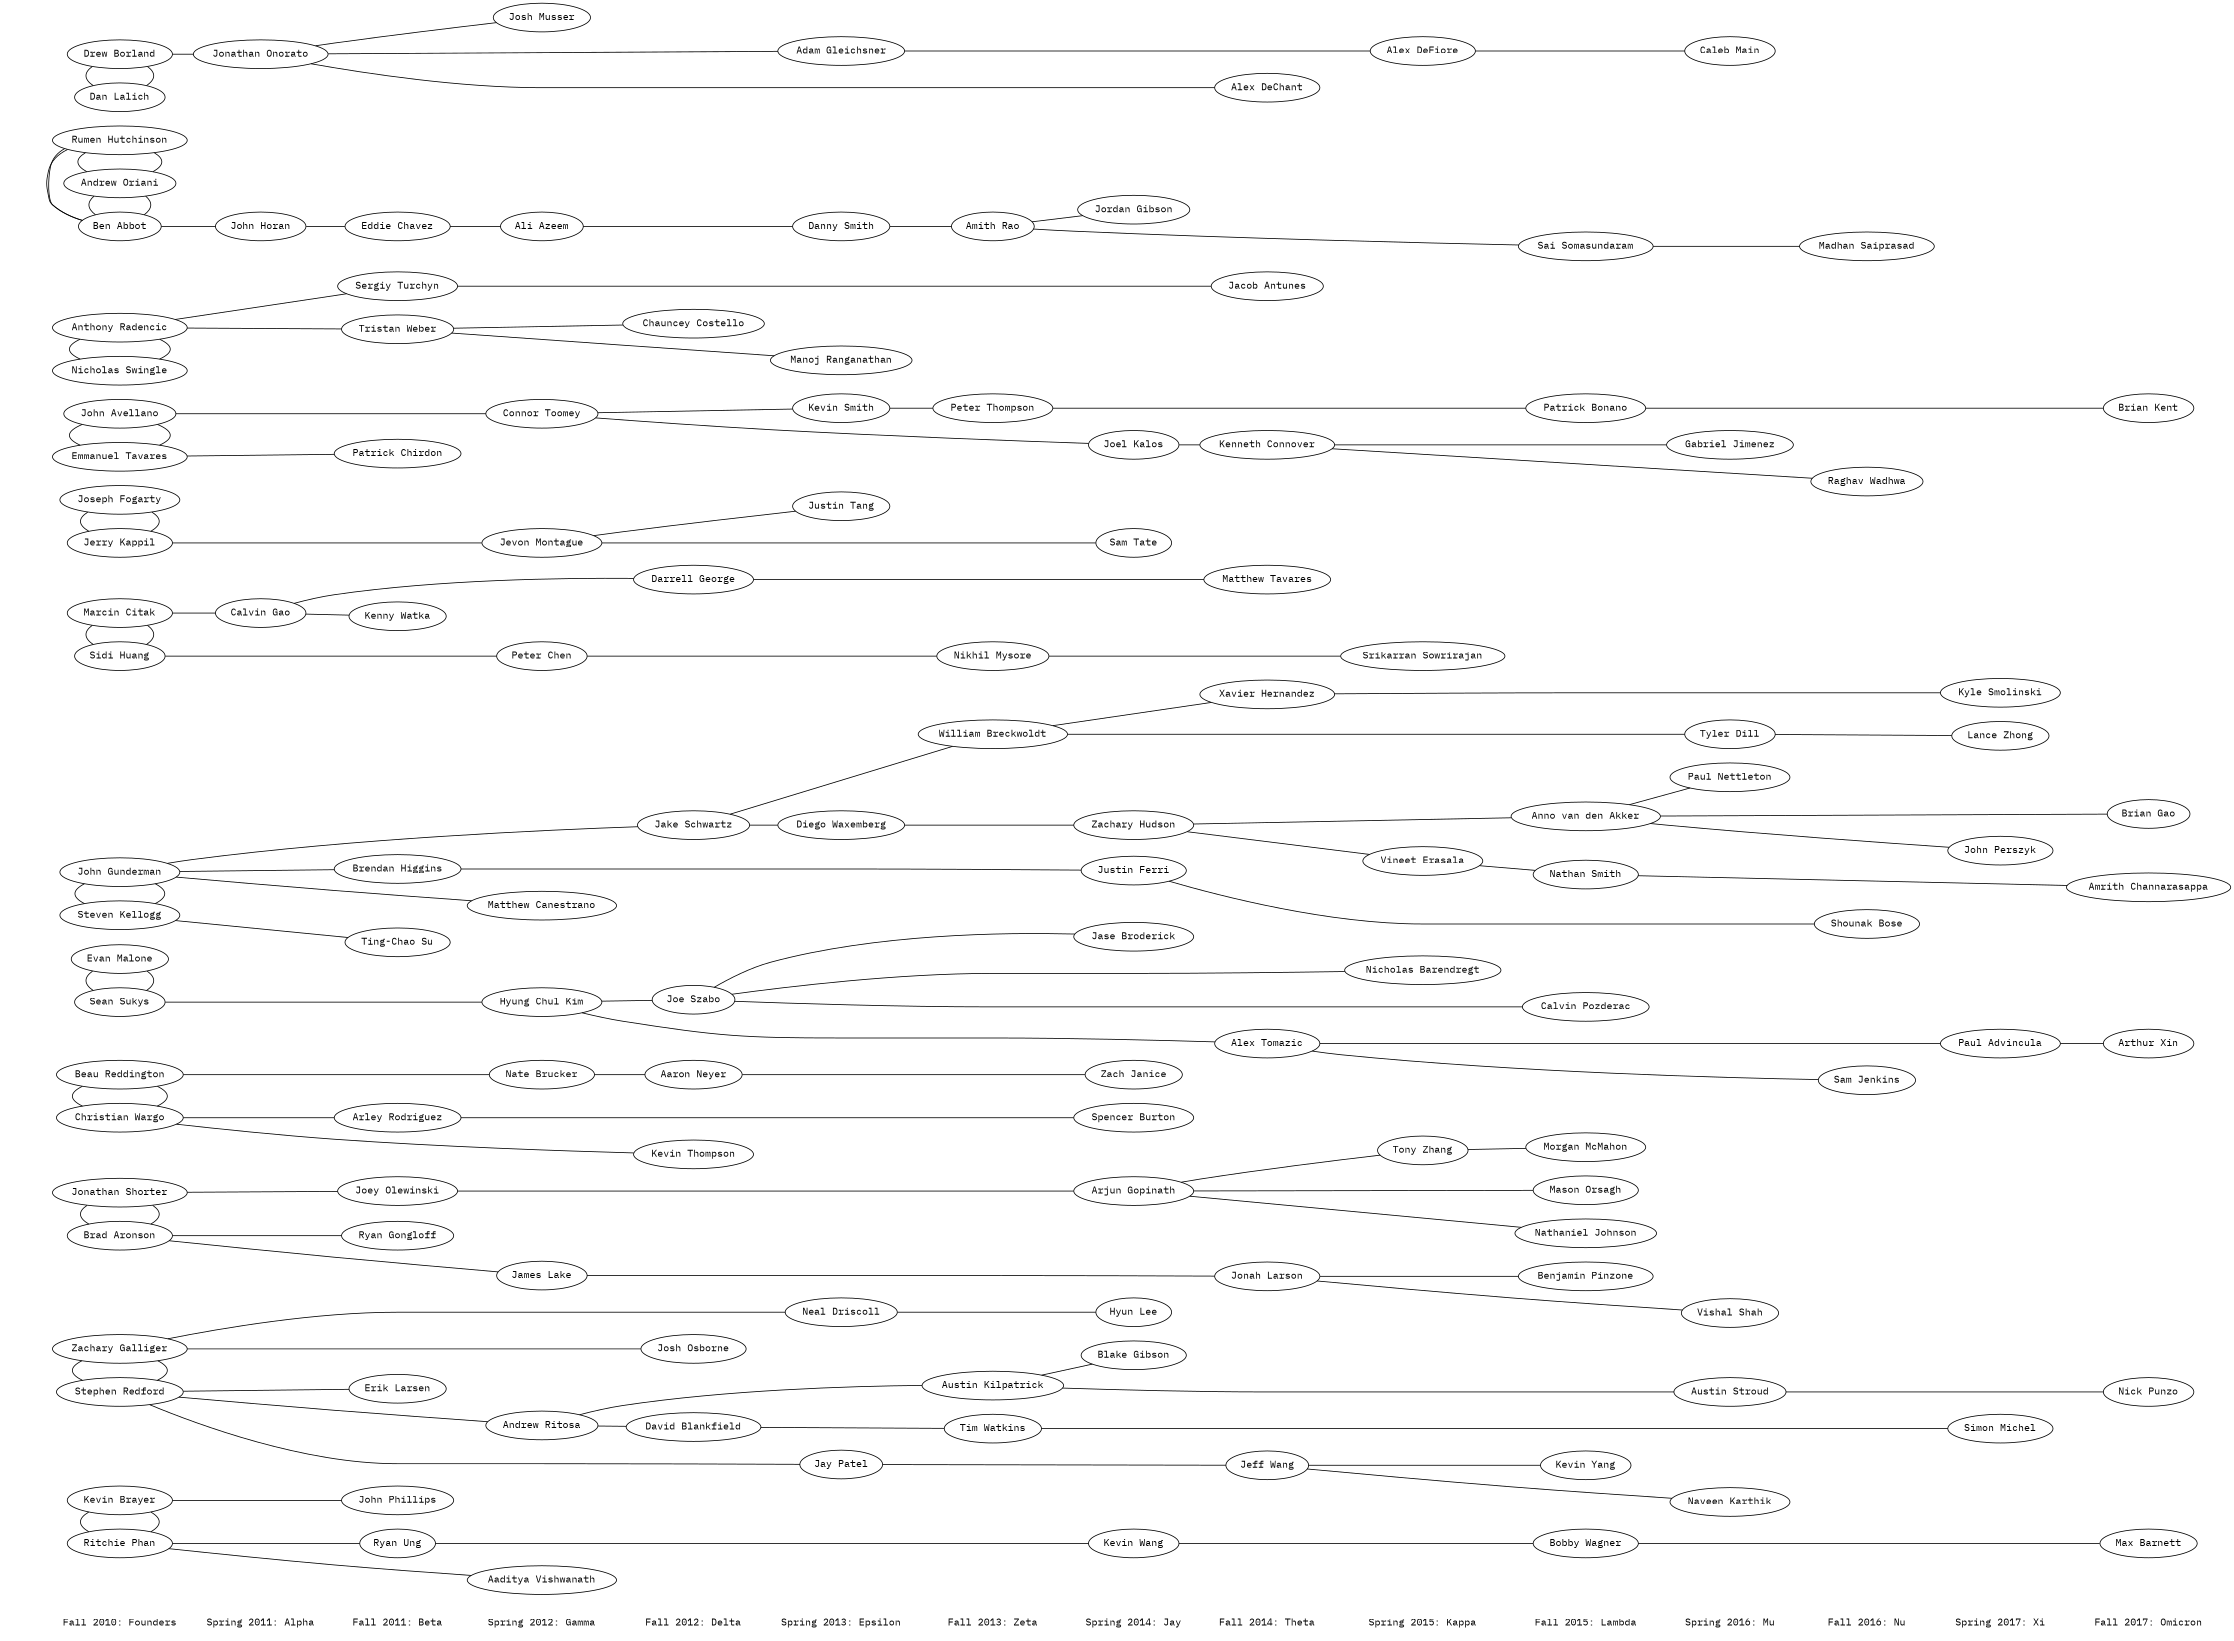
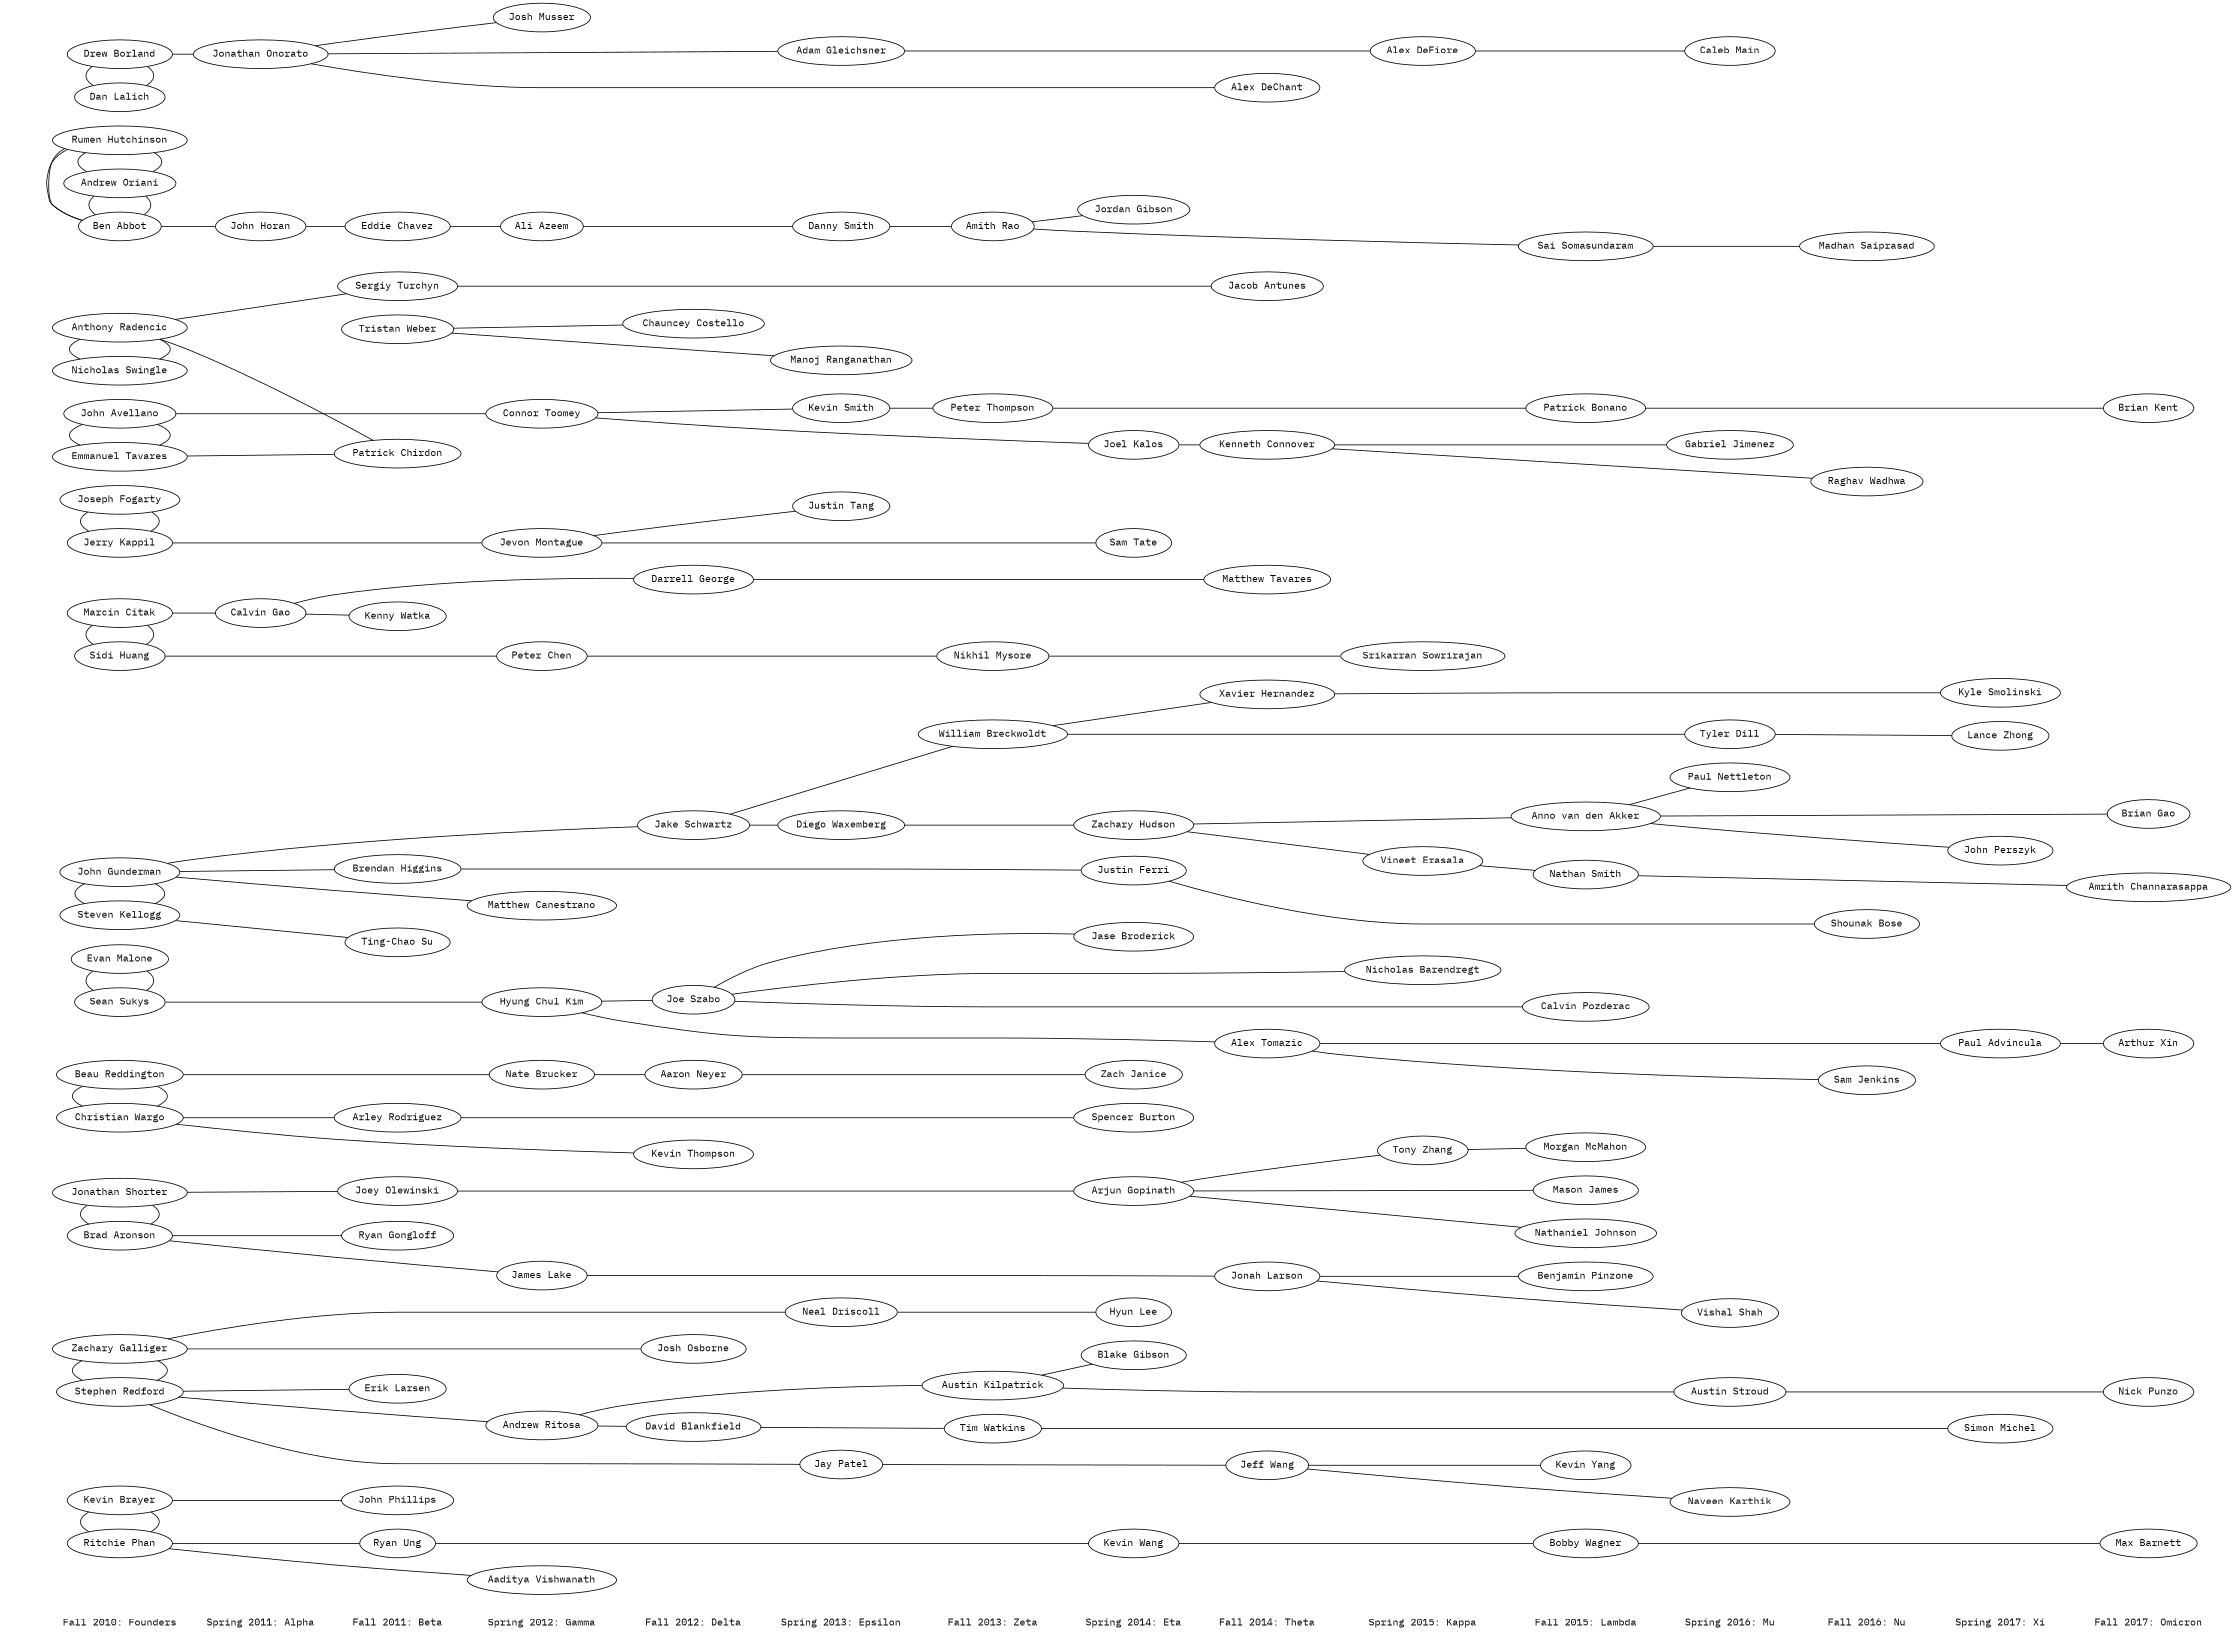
(264, 328) -> (268, 386)
(1586, 1190) -> (1586, 1190)
(1134, 1623) -> (1134, 1623)
